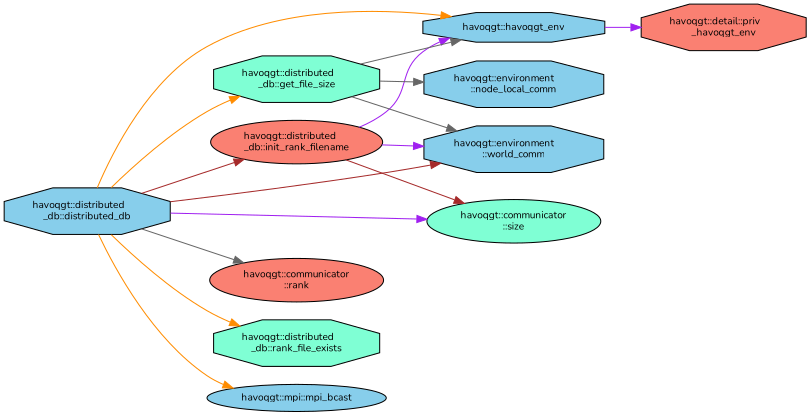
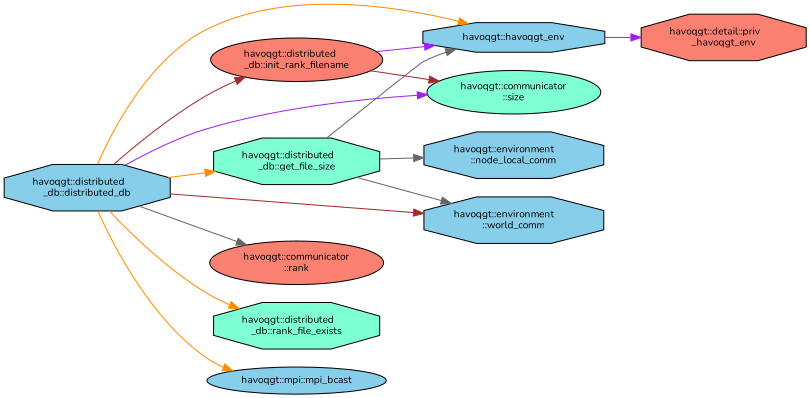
(398, 145) -> none
